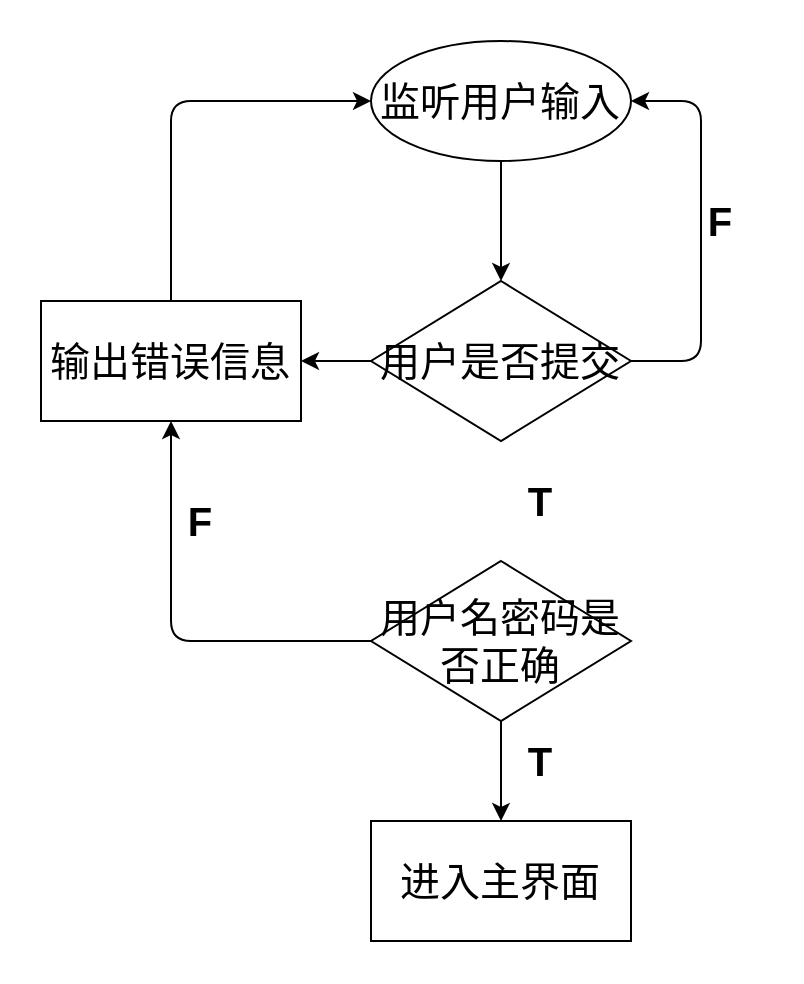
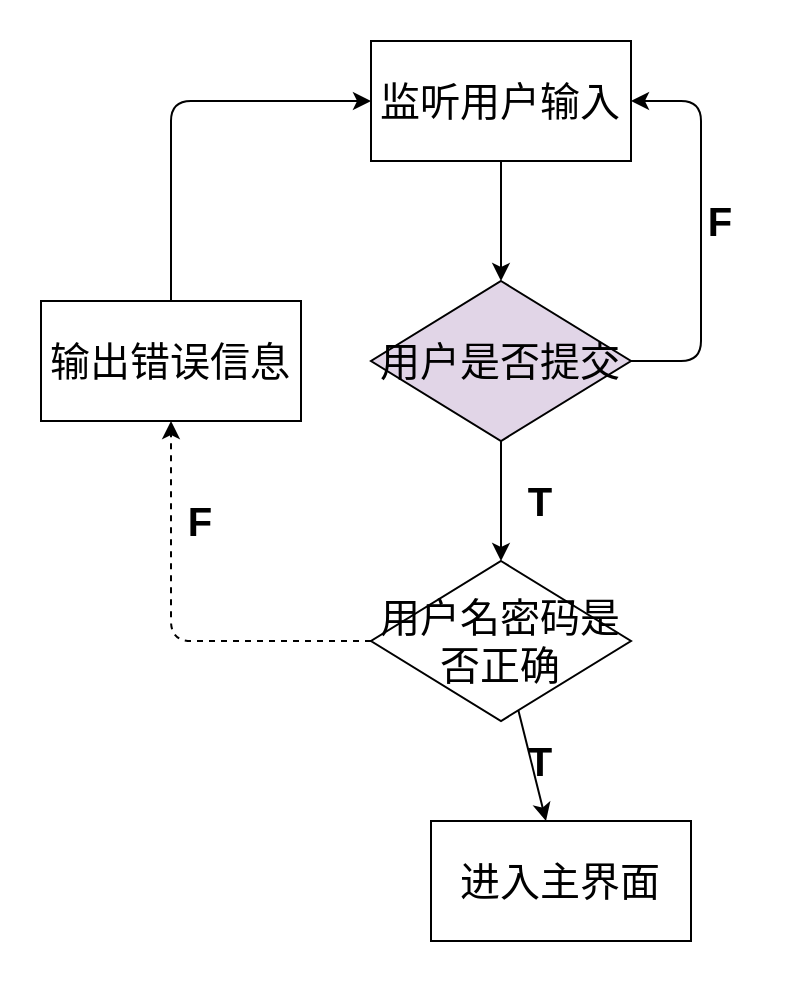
(501, 101) -> (501, 101)
(343, 361) -> (501, 494)
(501, 361) -> (501, 361)
(172, 630) -> (172, 630)
(501, 881) -> (561, 881)
